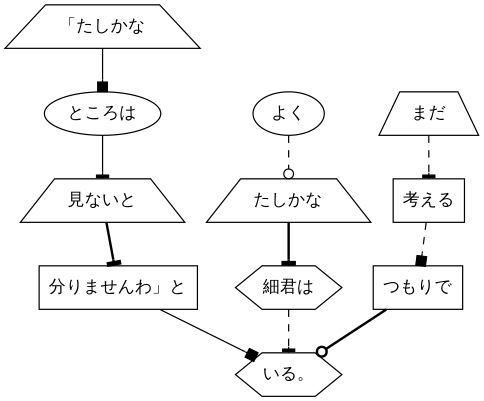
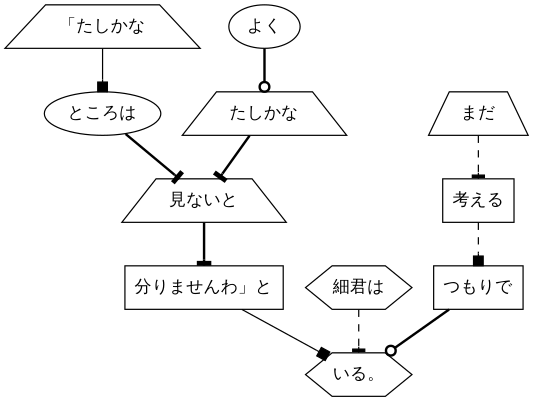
(289, 152) -> (264, 65)
(103, 154) -> (150, 154)
(289, 241) -> (236, 155)
